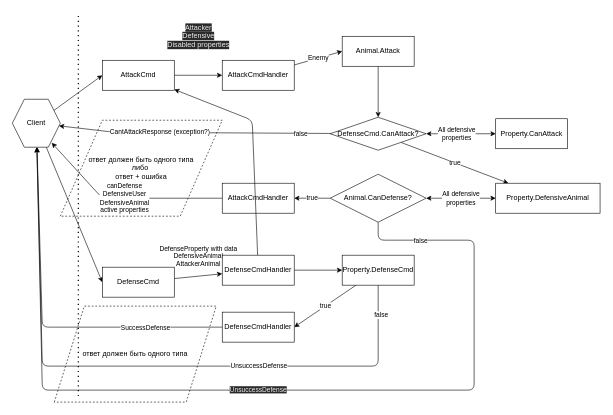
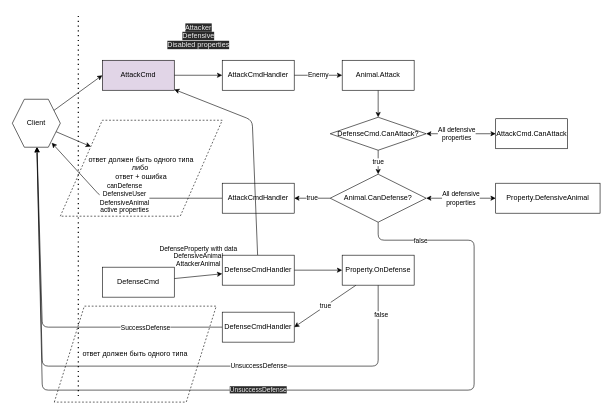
(378, 51) -> (378, 75)
(138, 75) -> (138, 75)
(138, 132) -> none
(532, 134) -> (532, 134)
(453, 162) -> (378, 164)
(61, 183) -> (72, 139)
(378, 270) -> (378, 270)
